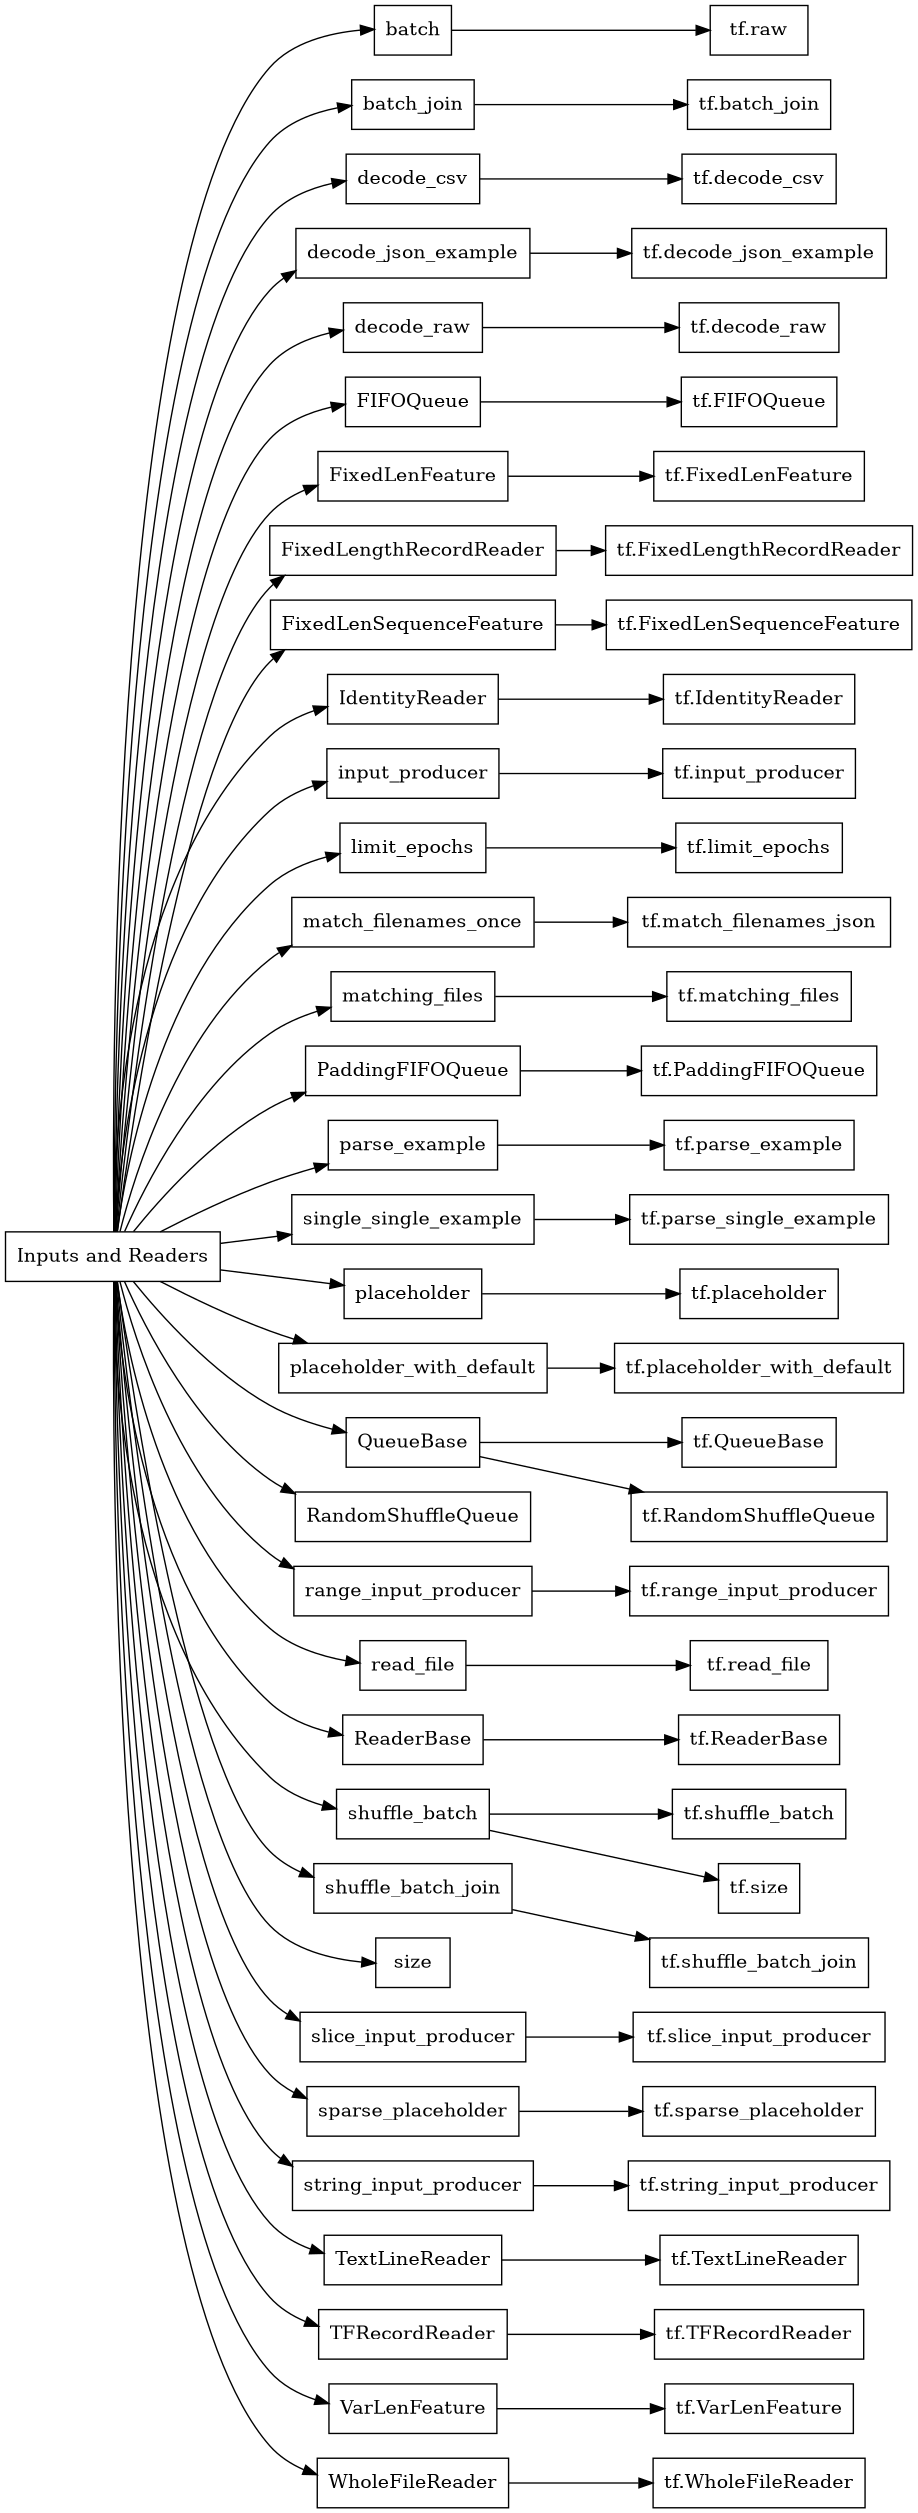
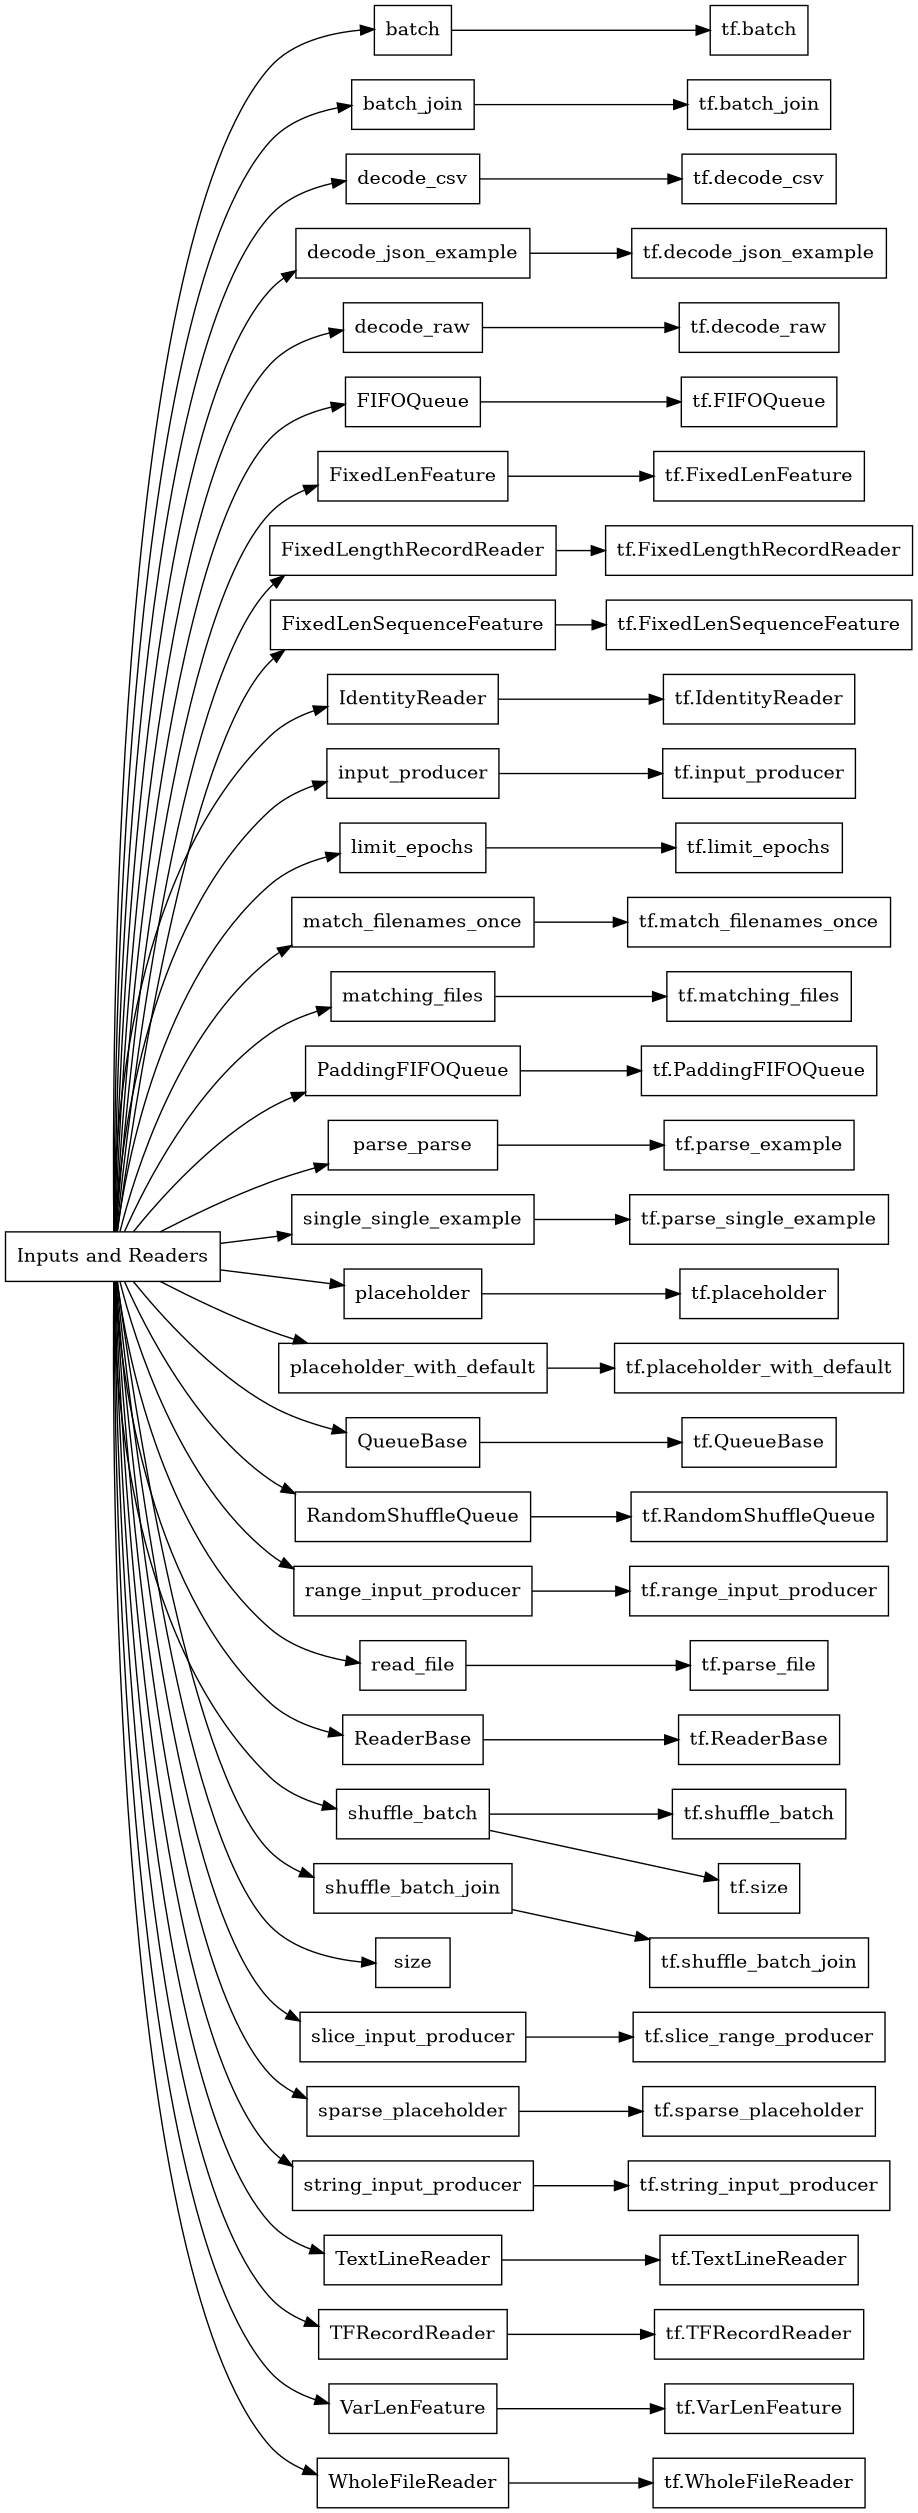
(759, 30) -> (759, 30)
(759, 922) -> (759, 922)
(413, 1145) -> (413, 1145)
(555, 1473) -> (574, 1517)
(759, 1665) -> (759, 1665)
(759, 2037) -> (759, 2037)
